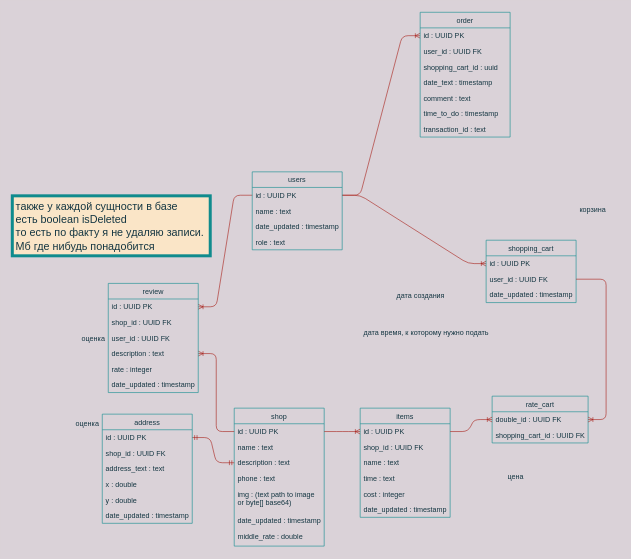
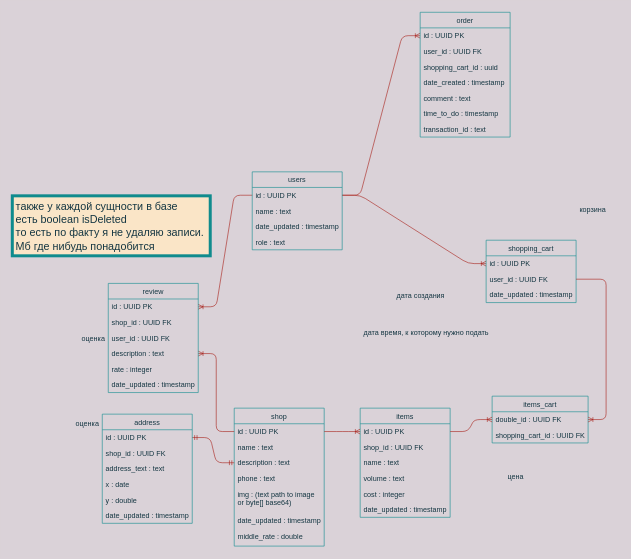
(462, 83) -> (468, 83)
(540, 404) -> (540, 404)
(382, 479) -> (386, 479)
(122, 485) -> (119, 485)
